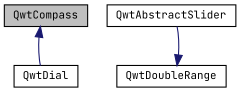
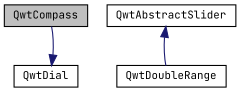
(179, 41) -> (164, 52)
(39, 52) -> (53, 41)
